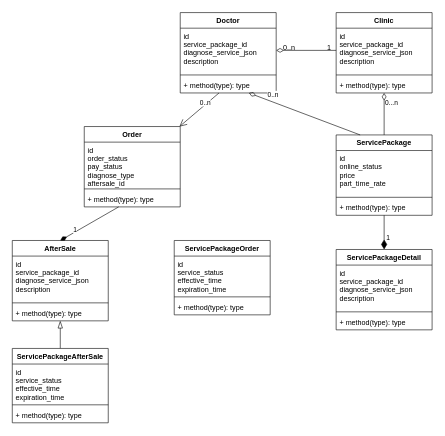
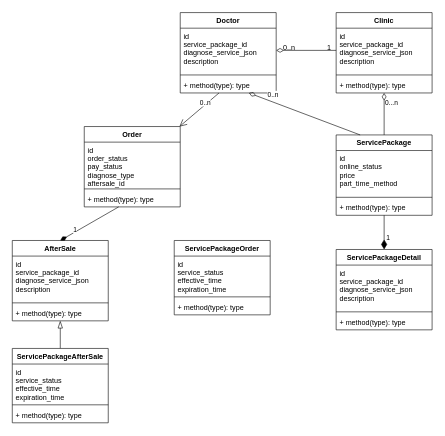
(343, 158) -> (343, 158)
